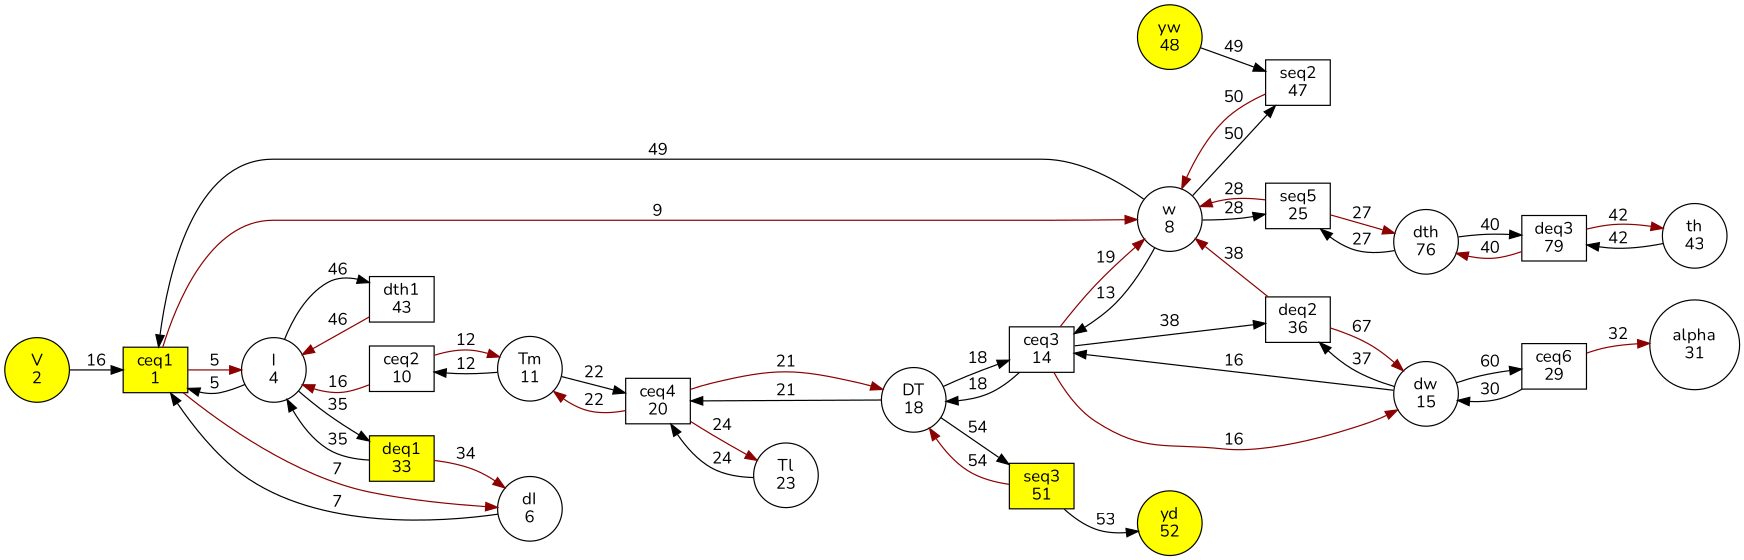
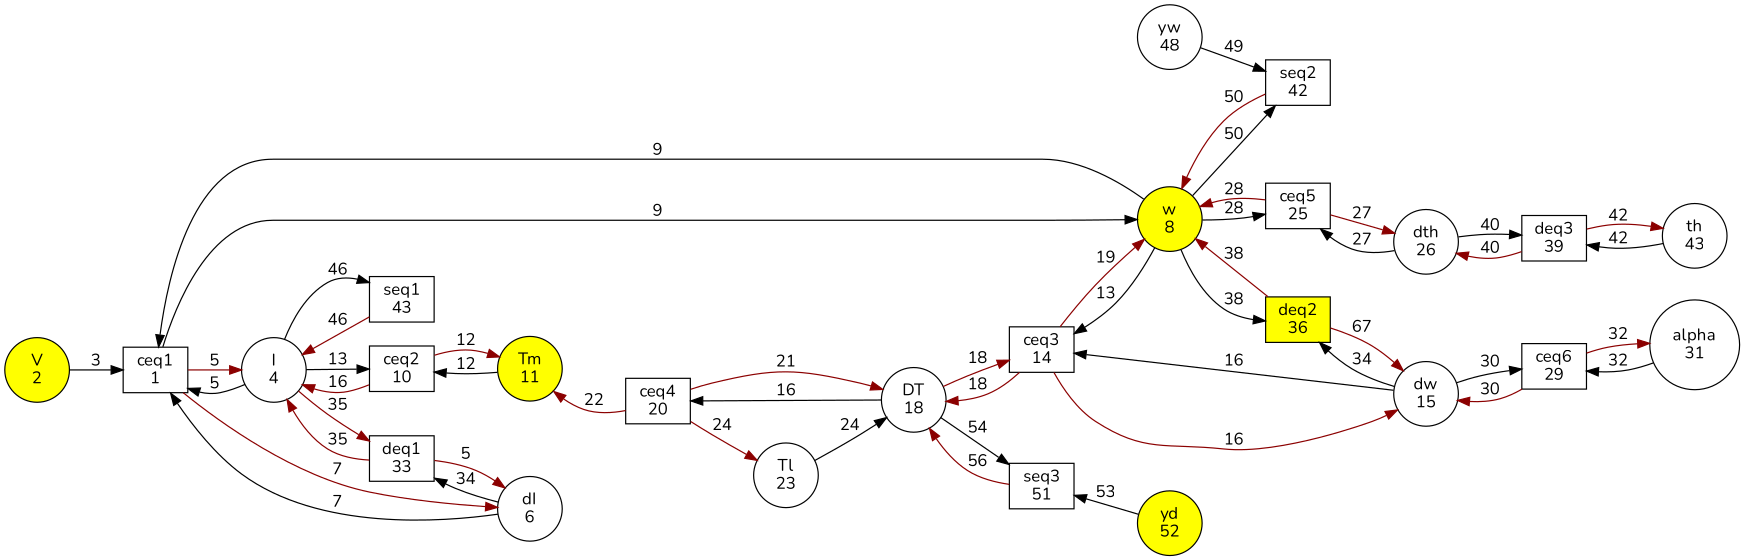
(1170, 37) -> (1170, 37)
(1298, 83) -> (1298, 83)
(658, 150) -> (658, 150)
(1298, 206) -> (1298, 206)
(1170, 219) -> (1170, 219)
(610, 220) -> (610, 220)
(1554, 238) -> (1554, 238)
(1426, 242) -> (1426, 242)
(402, 299) -> (402, 299)
(1298, 320) -> (1298, 320)
(1164, 335) -> (1208, 295)
(1362, 360) -> (1362, 360)
(96, 361) -> (96, 361)
(1490, 362) -> (1490, 362)
none -> (331, 369)
(530, 369) -> (530, 369)
(155, 370) -> (155, 370)
none -> (1626, 370)
(970, 375) -> (970, 375)
(587, 383) -> none
(786, 391) -> (786, 391)
(991, 392) -> (991, 392)
(1497, 400) -> (1497, 400)
(328, 414) -> (328, 414)
(324, 446) -> (324, 446)
(466, 454) -> (466, 454)
(402, 459) -> (402, 459)
(978, 462) -> (978, 462)
(710, 467) -> (846, 443)
(1042, 486) -> (1042, 486)
none -> (471, 494)
(1093, 528) -> (1112, 507)
